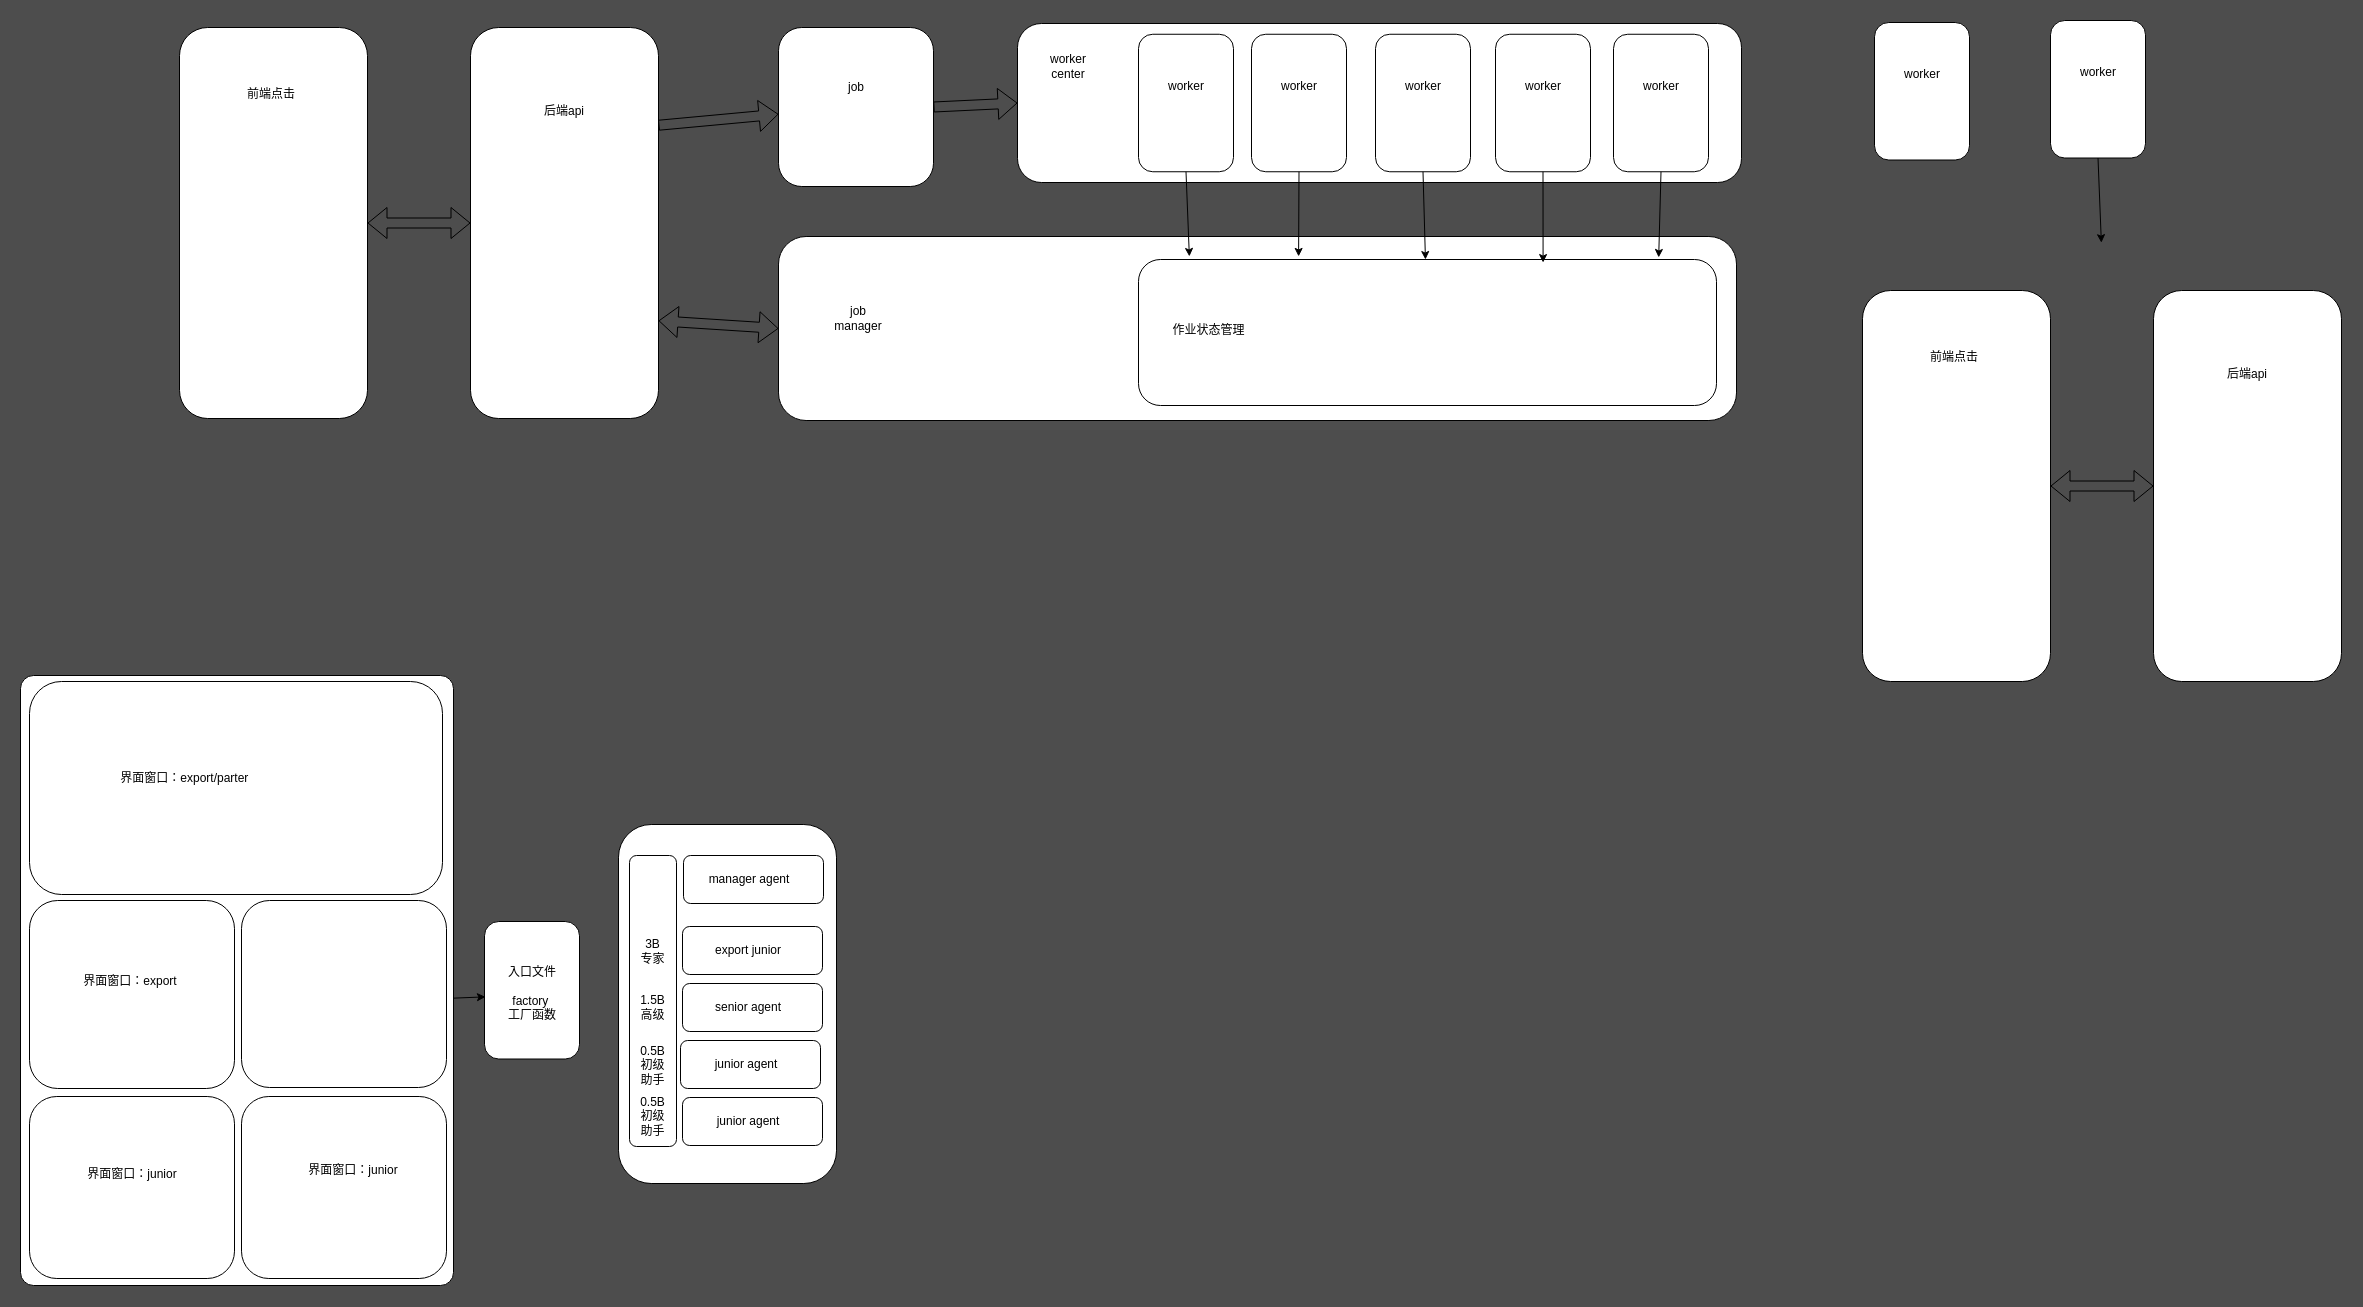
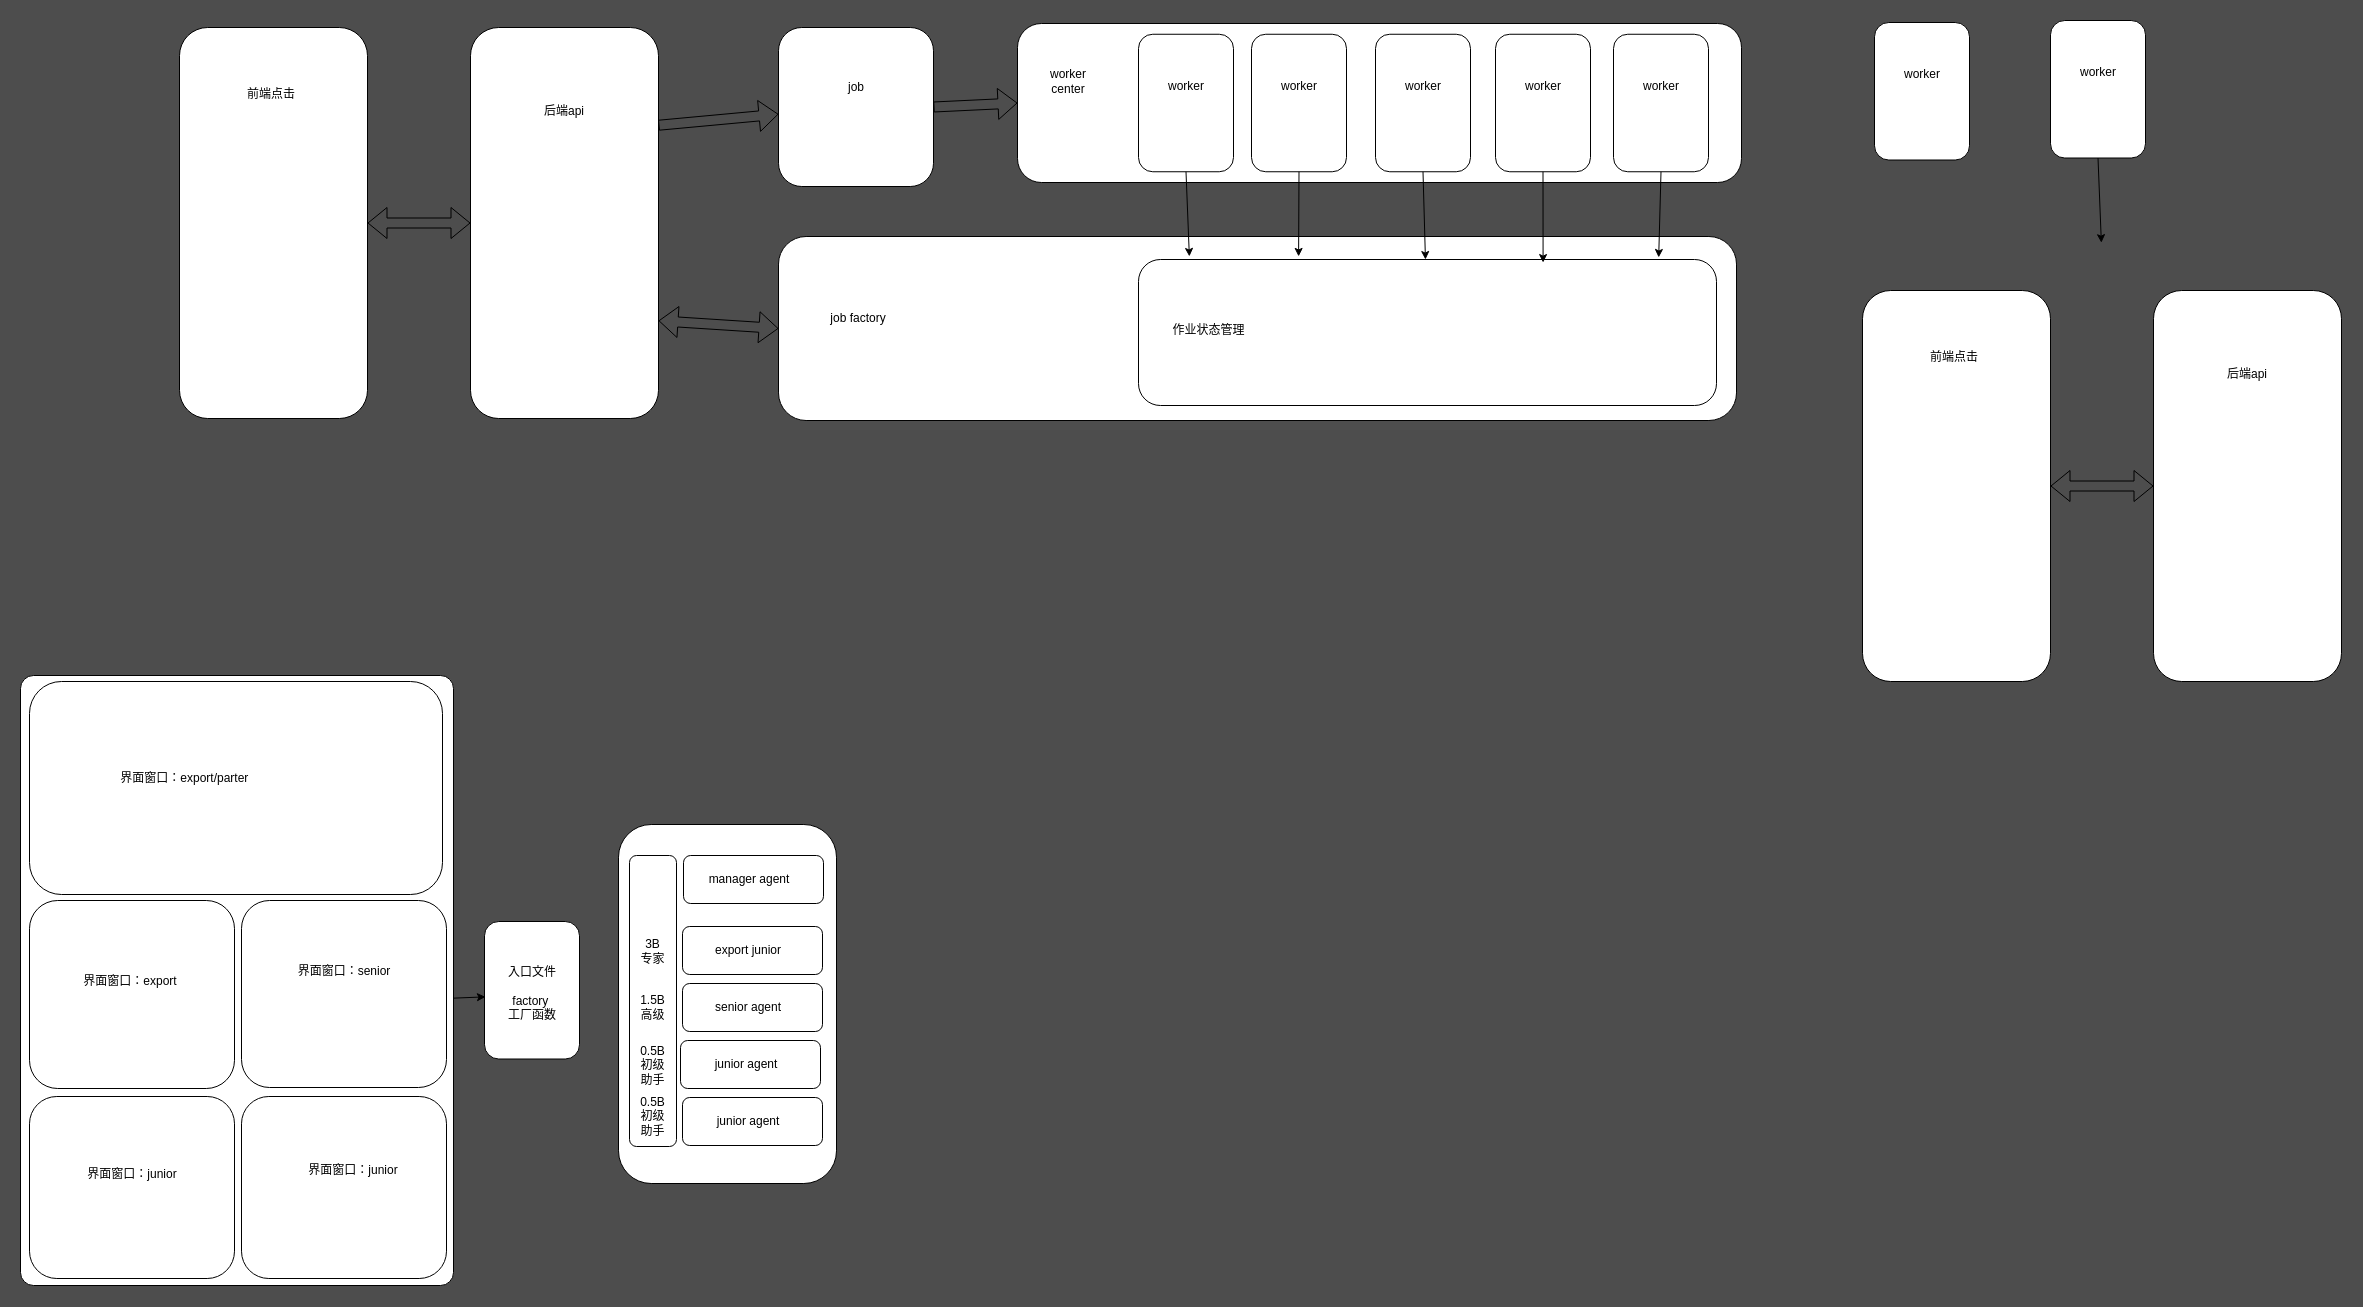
(1069, 67) -> (1069, 82)
(859, 319) -> (859, 319)
none -> (344, 971)
